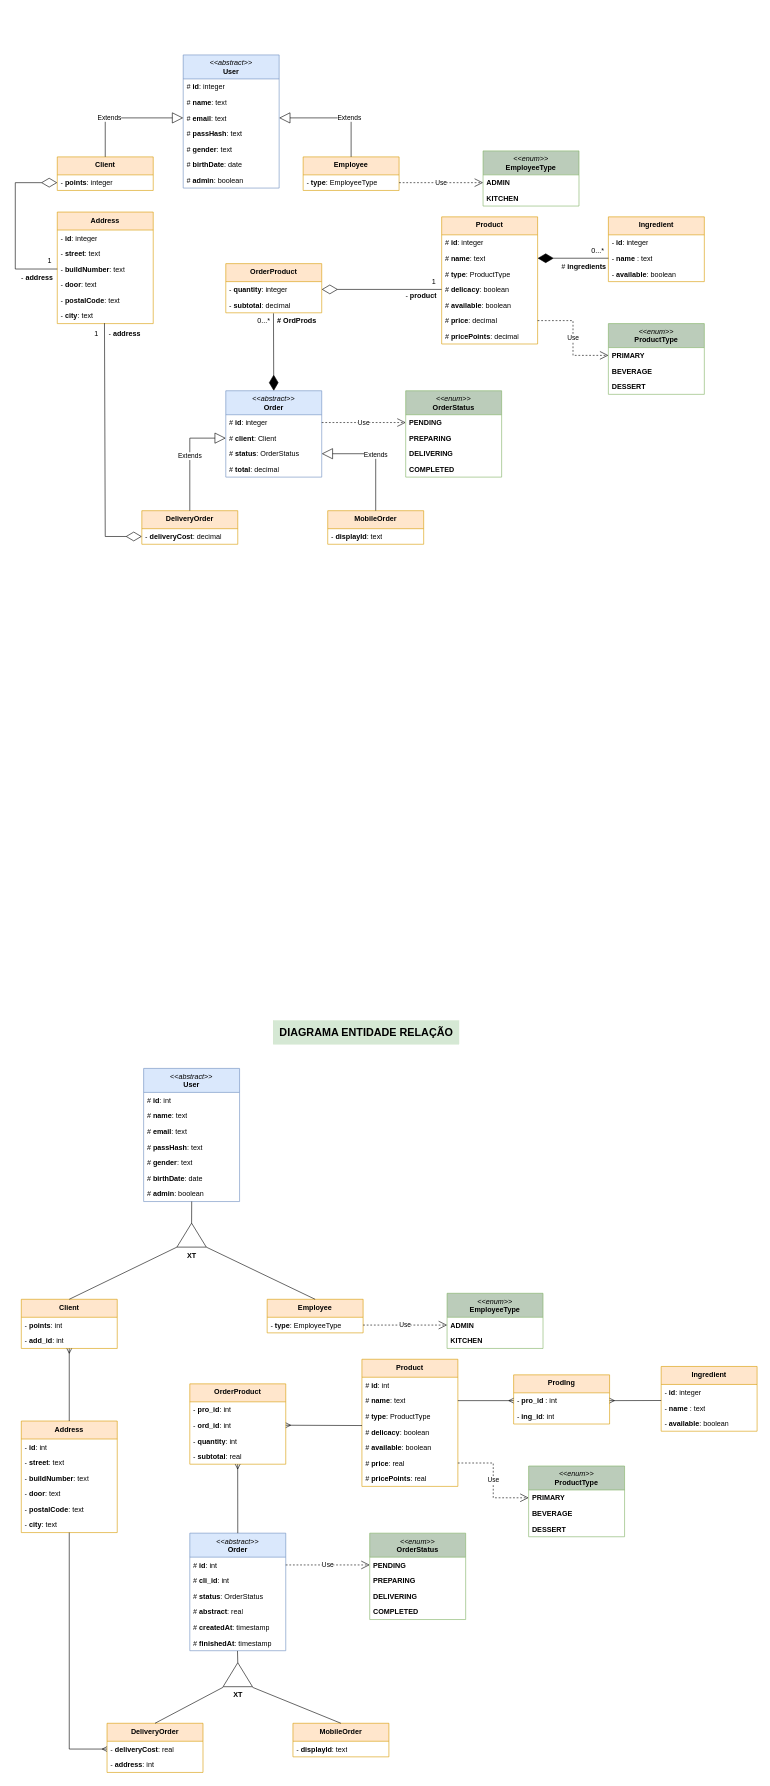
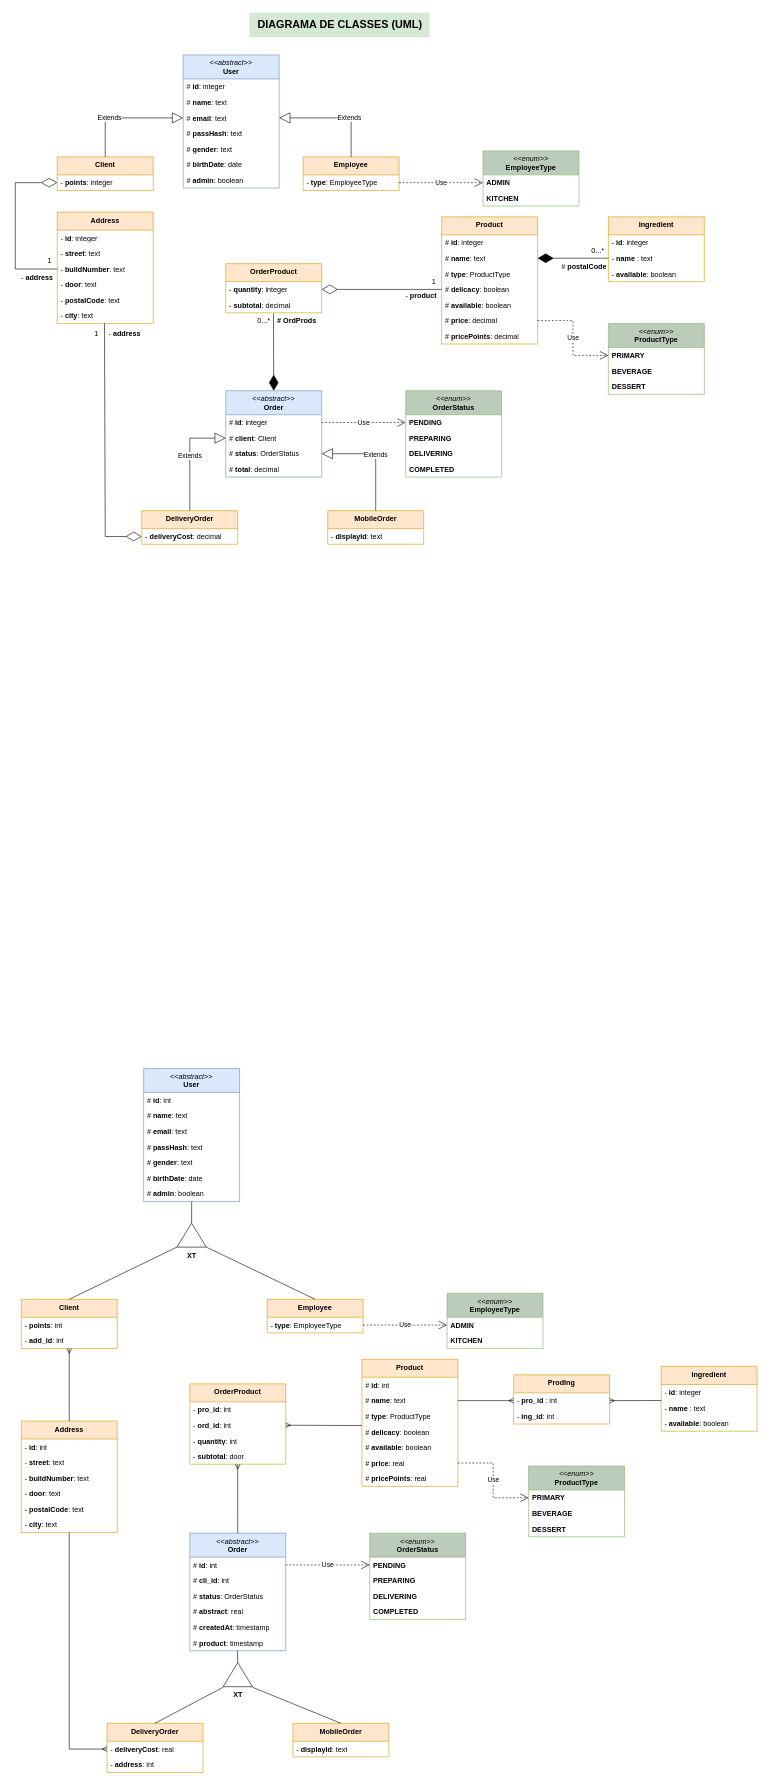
none -> (340, 24)
(585, 266) -> (584, 266)
(366, 1032) -> none
(221, 1457) -> (222, 1457)
(234, 1644) -> (230, 1644)
